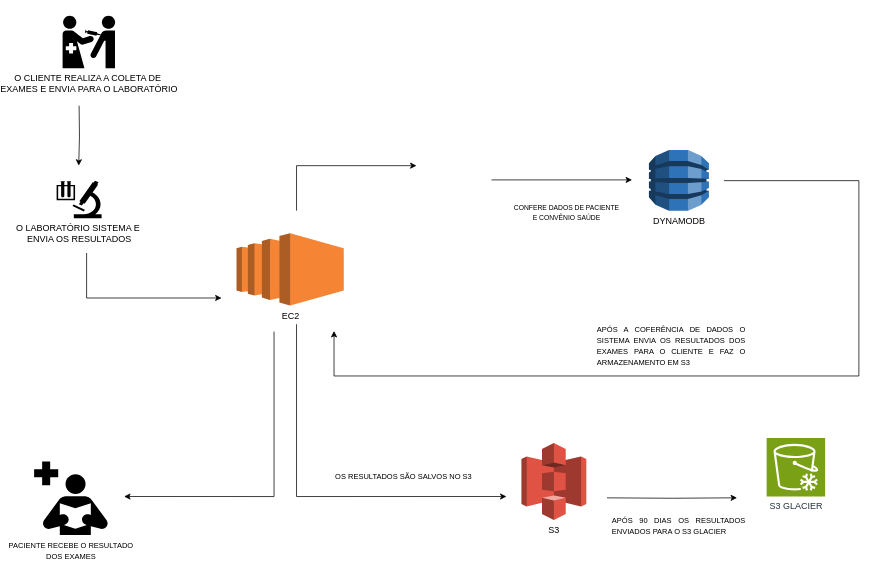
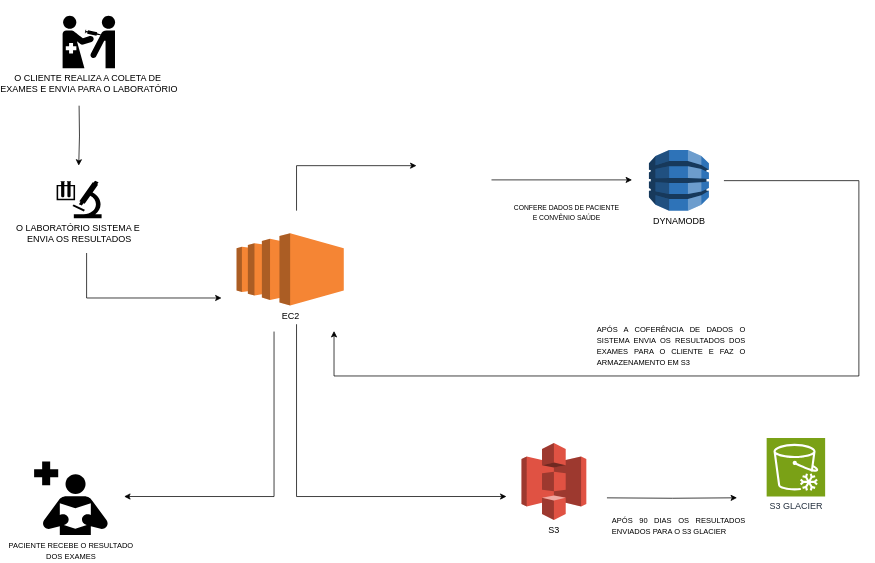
(404, 476) -> none
